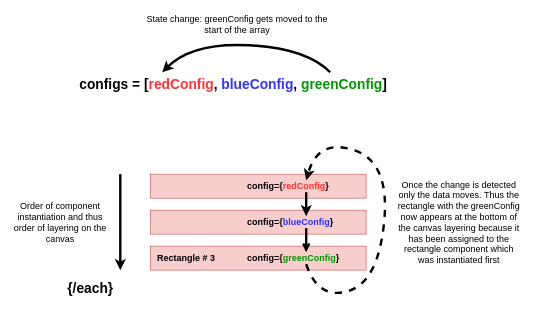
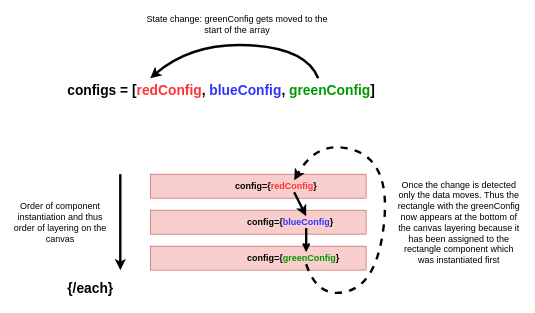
(246, 84) -> (234, 90)
(306, 186) -> (294, 186)
(186, 258) -> none
